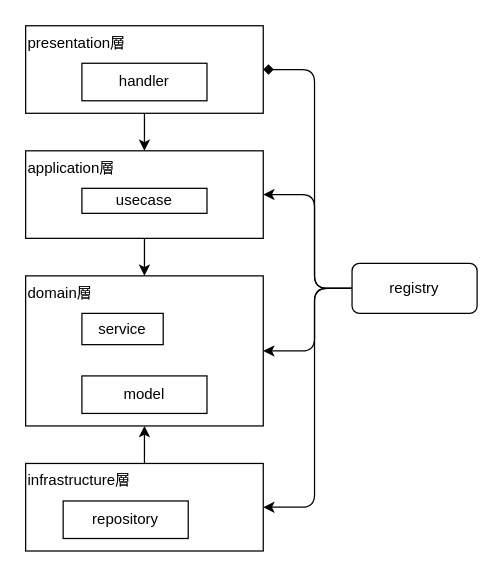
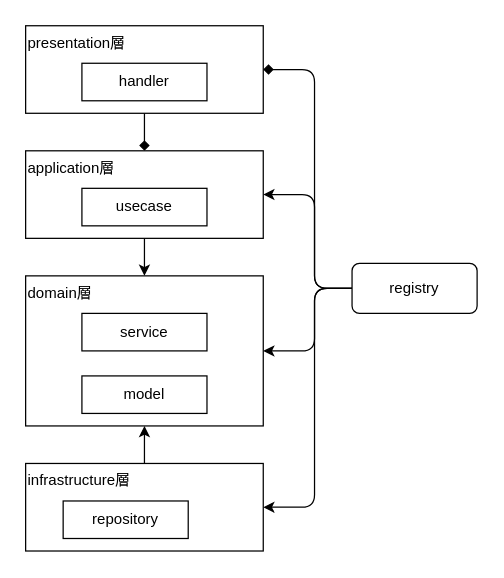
(144, 141) -> (144, 140)
(144, 201) -> (144, 207)
(123, 329) -> (144, 332)
